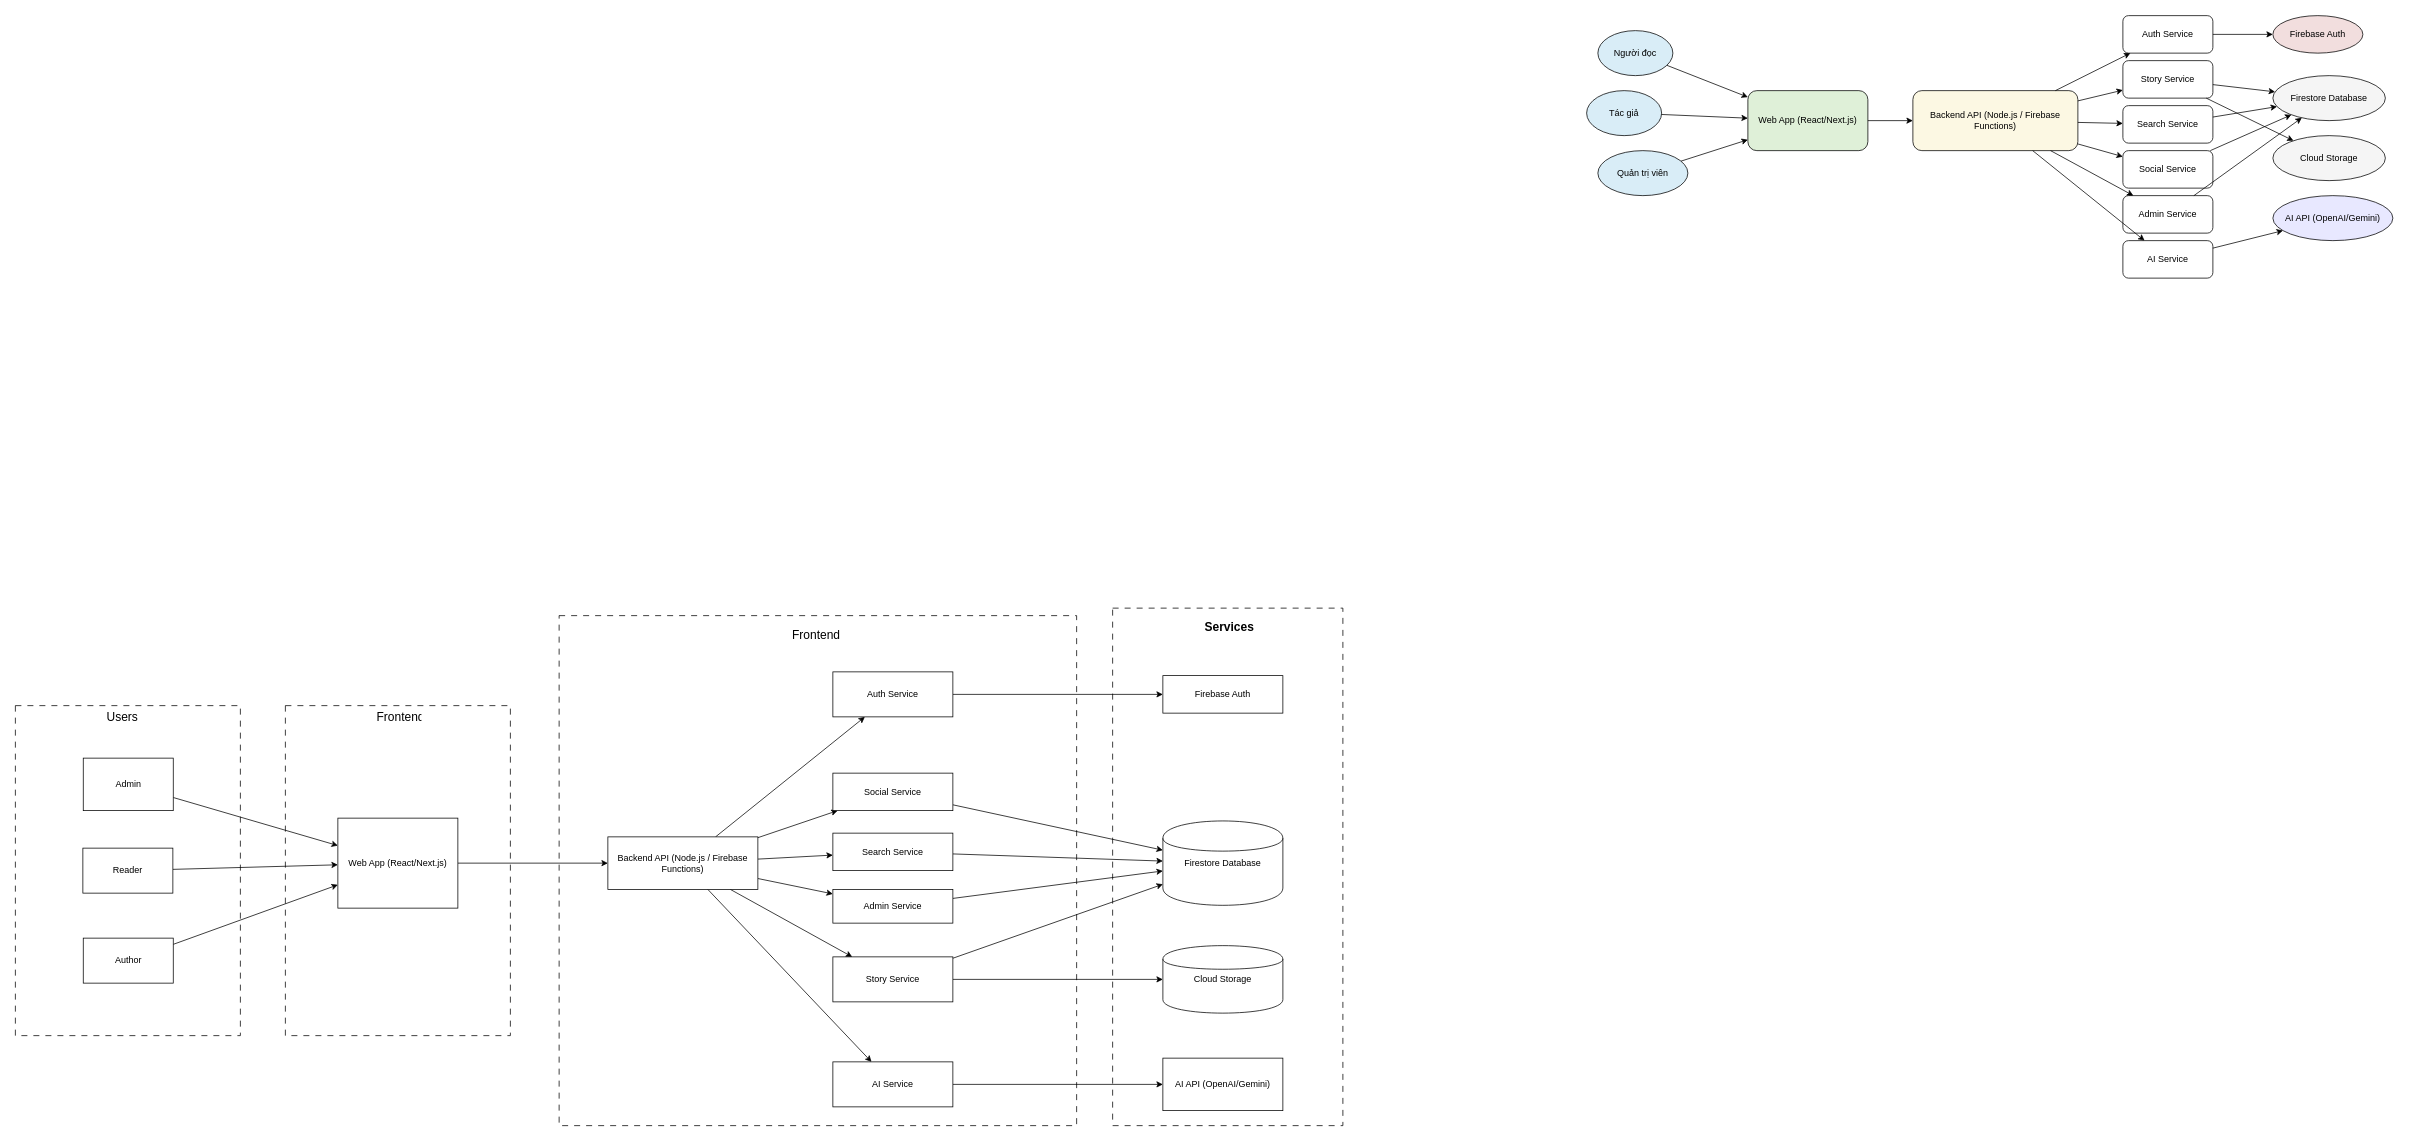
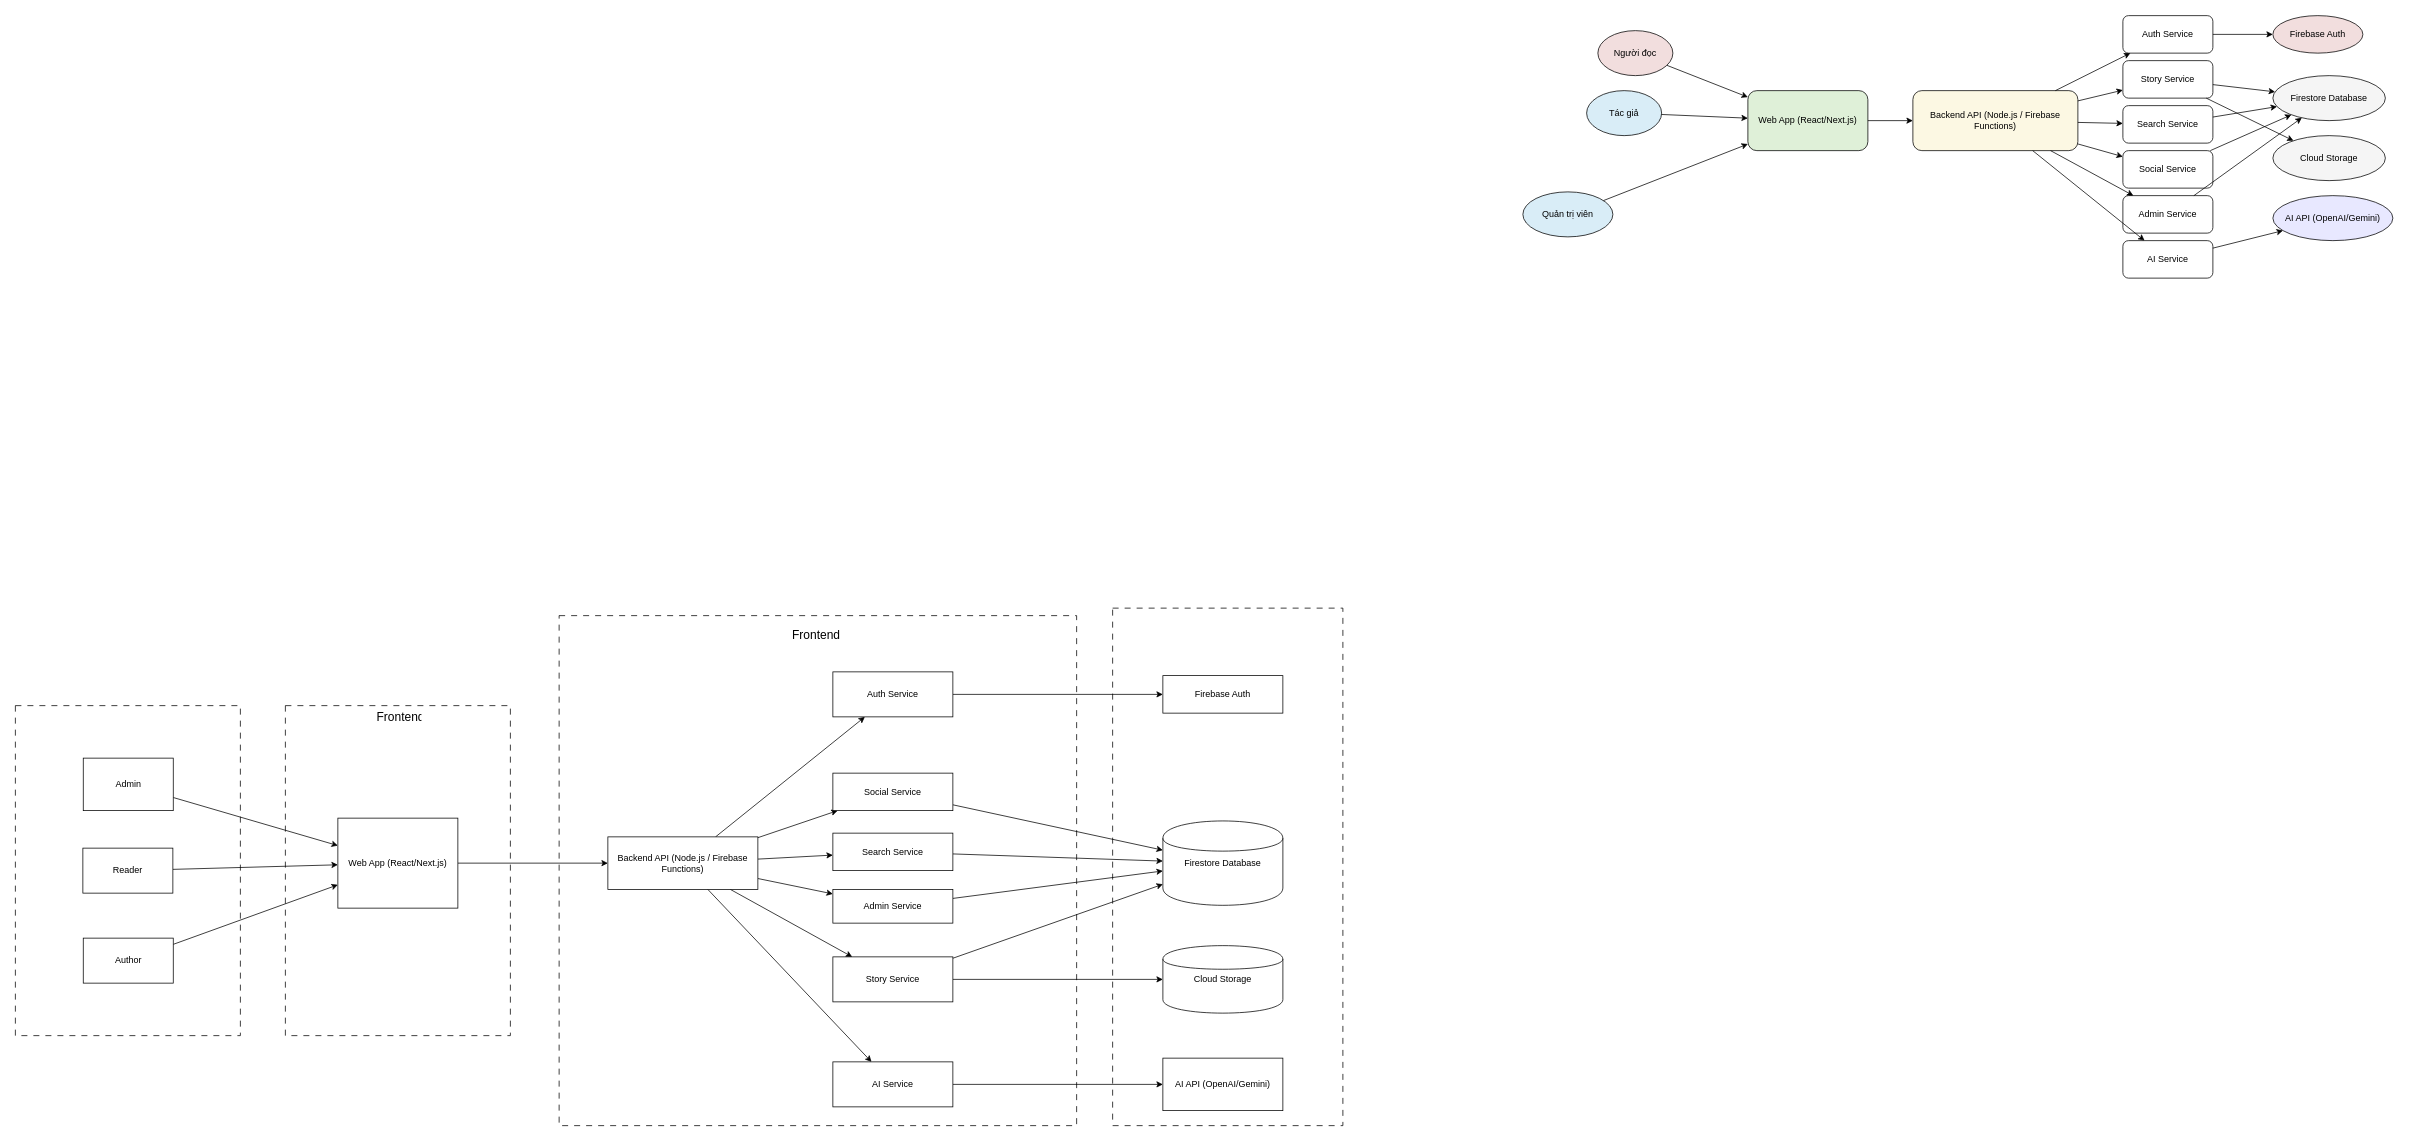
(1635, 53) -> (1635, 53)
(1643, 173) -> (1568, 214)
(1230, 627) -> none
(128, 717) -> none
